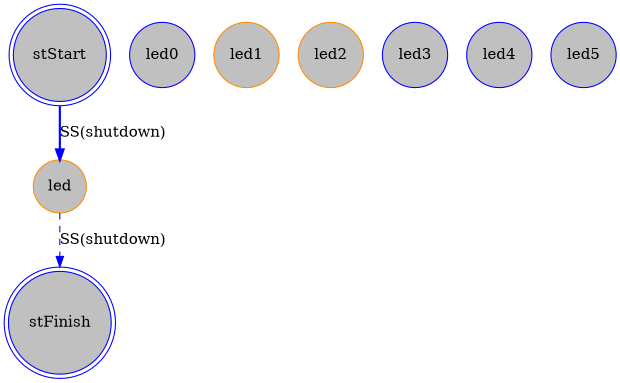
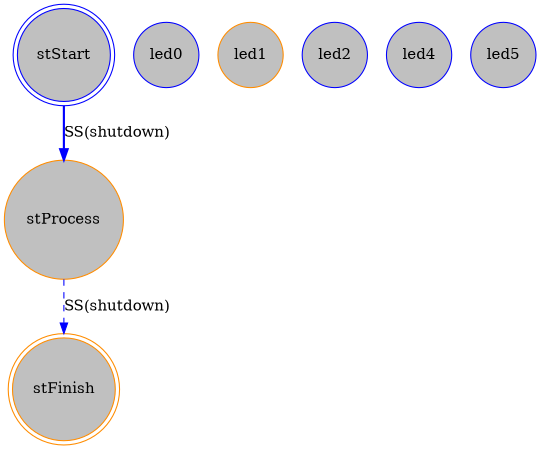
(331, 55) -> (335, 55)
(415, 55) -> none
(60, 186) -> (64, 220)
(60, 323) -> (64, 389)
